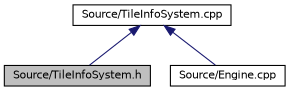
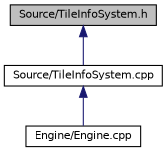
(110, 49) -> (83, 51)
(228, 76) -> (83, 136)
